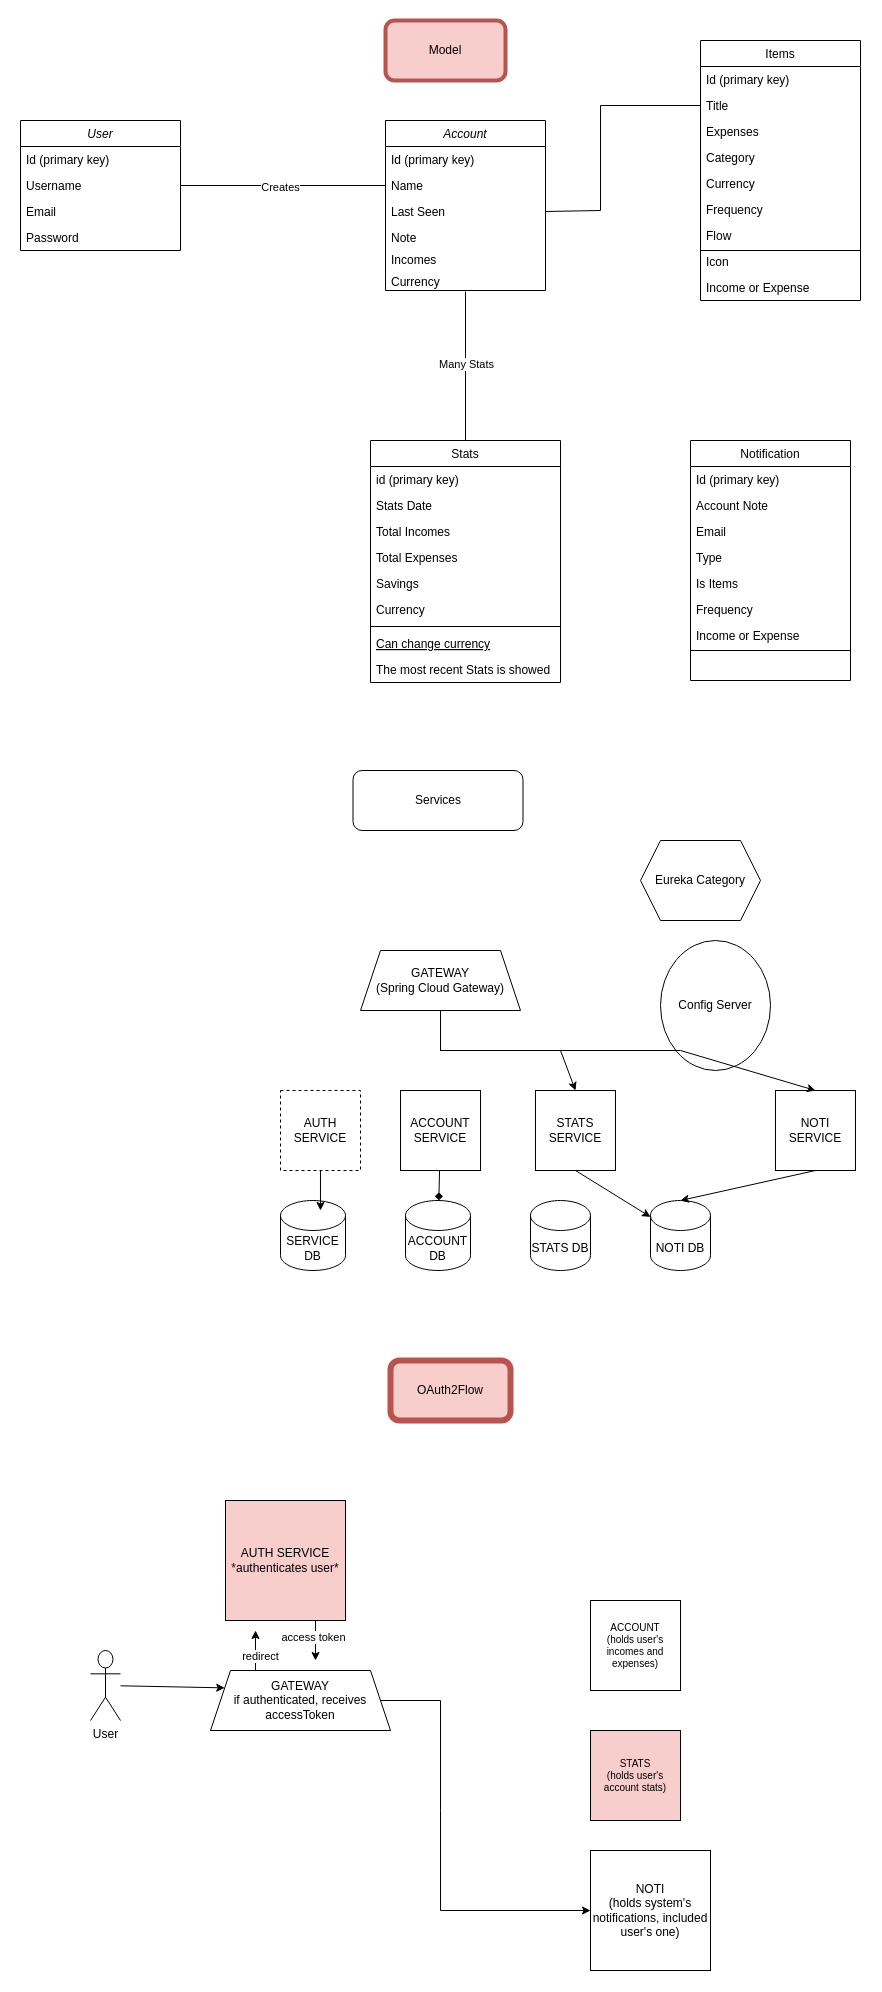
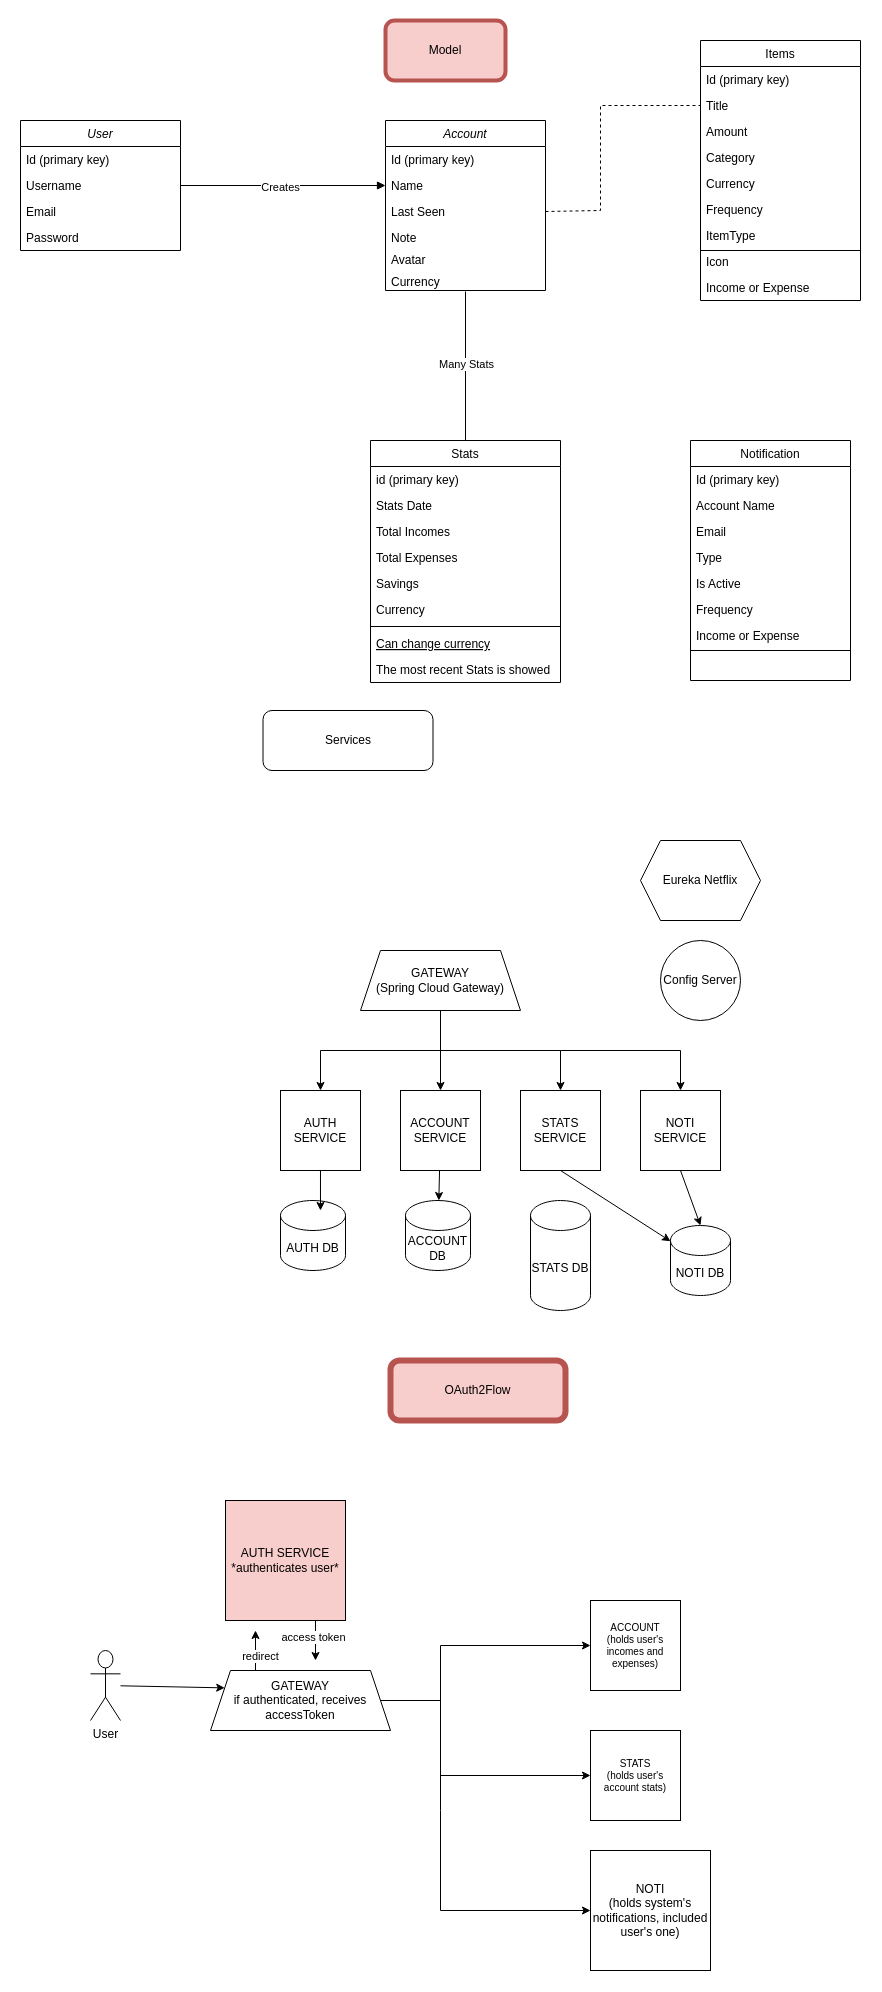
(733, 132) -> (726, 132)
(601, 136) -> (601, 136)
(379, 186) -> (376, 186)
(718, 236) -> (733, 236)
(415, 260) -> (411, 260)
(735, 506) -> (735, 506)
(721, 584) -> (723, 584)
(438, 801) -> (348, 741)
(701, 881) -> (701, 881)
(716, 1006) -> (701, 981)
none -> (364, 1051)
none -> (441, 1068)
(321, 1131) -> (321, 1131)
(576, 1131) -> (561, 1131)
(816, 1131) -> (681, 1131)
(439, 1191) -> (439, 1192)
(561, 1236) -> (561, 1256)
(681, 1236) -> (701, 1261)
(313, 1249) -> (313, 1249)
(451, 1391) -> (478, 1391)
none -> (486, 1646)
none -> (513, 1776)
(636, 1776) -> (636, 1776)
